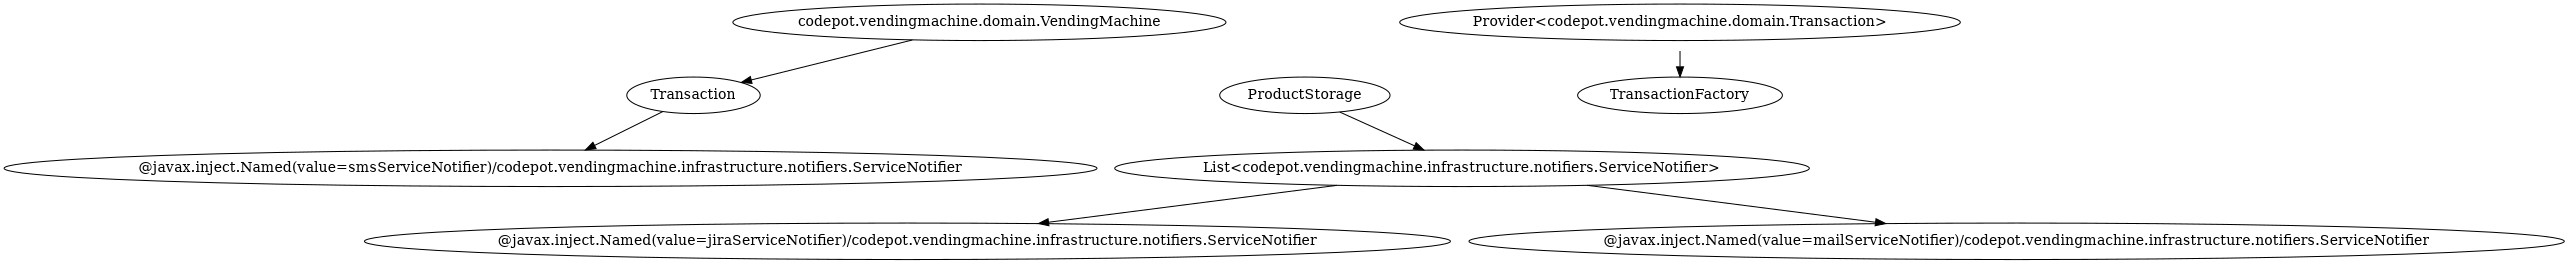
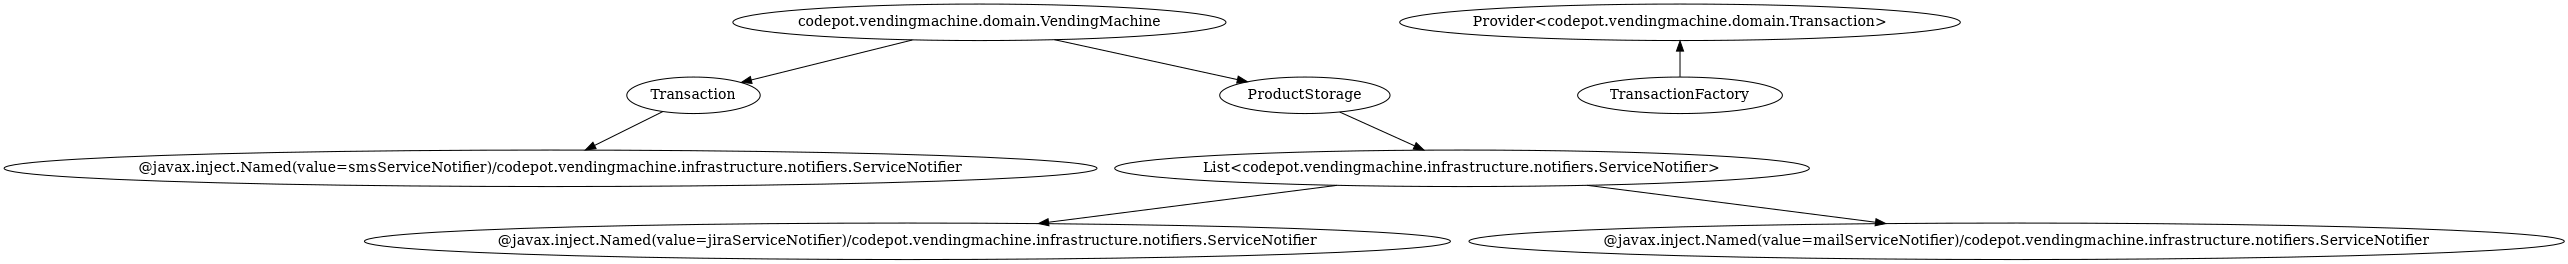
(1680, 59) -> (1680, 64)
none -> (1146, 60)
